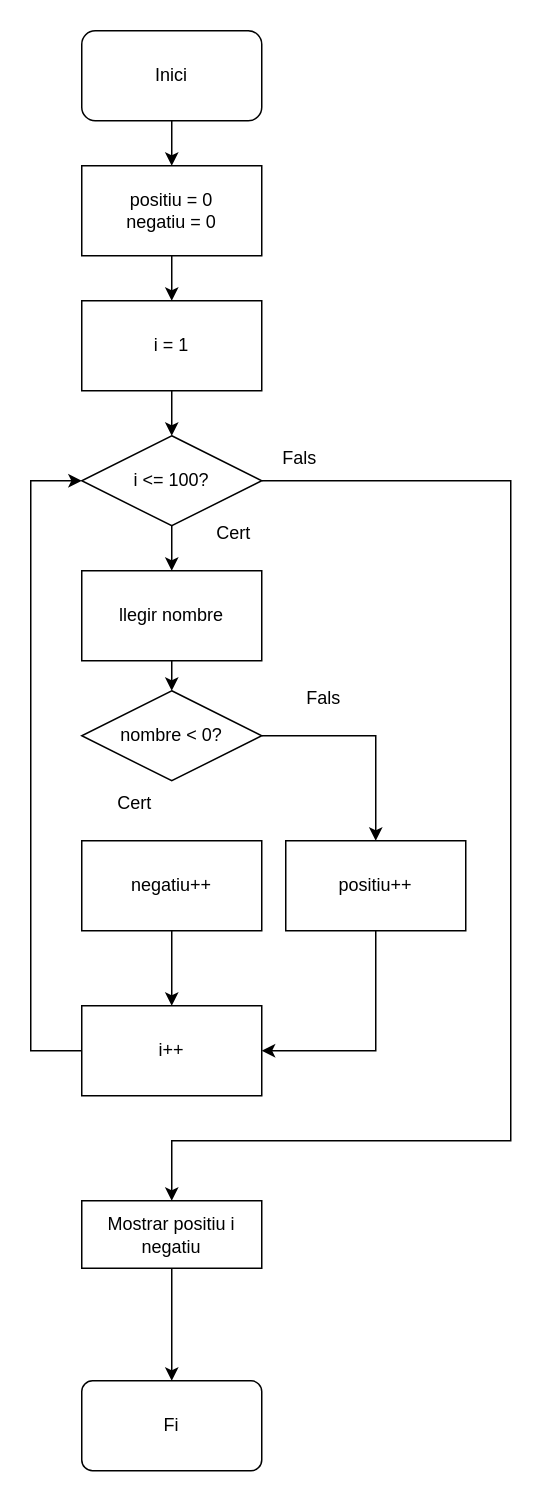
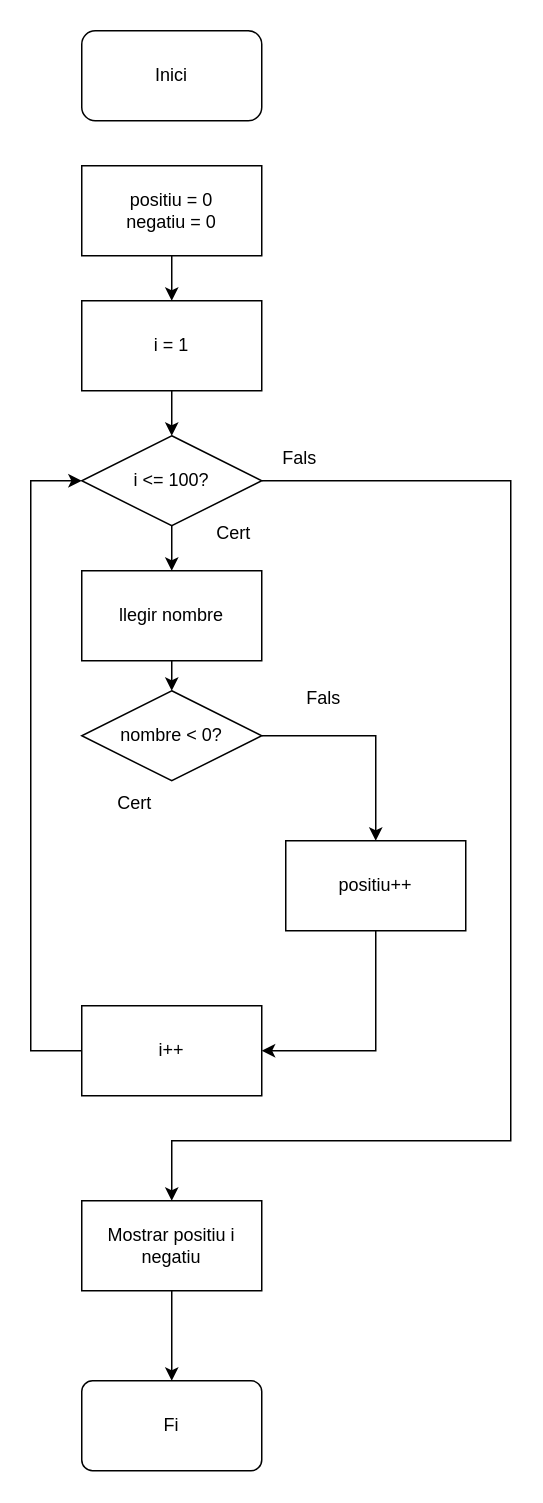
(172, 149) -> none
(172, 886) -> none
(172, 963) -> none
(172, 1235) -> (172, 1246)
